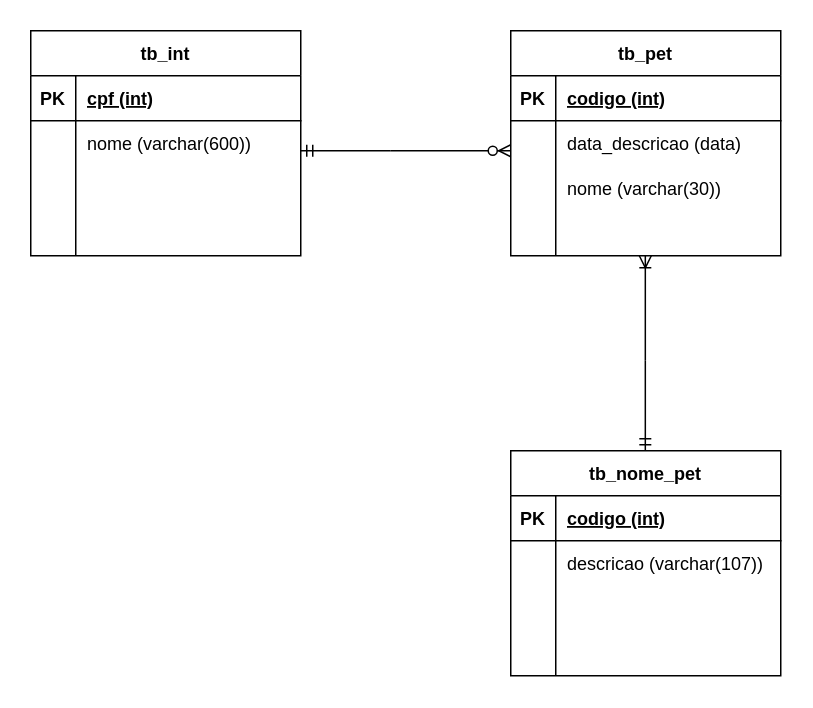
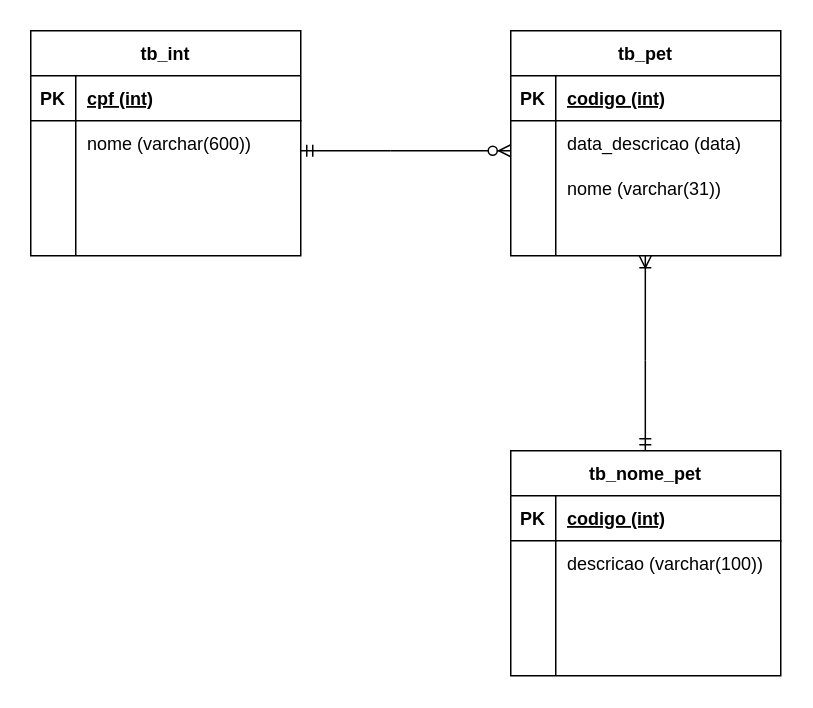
(655, 189) -> (655, 189)
(683, 564) -> (683, 564)
